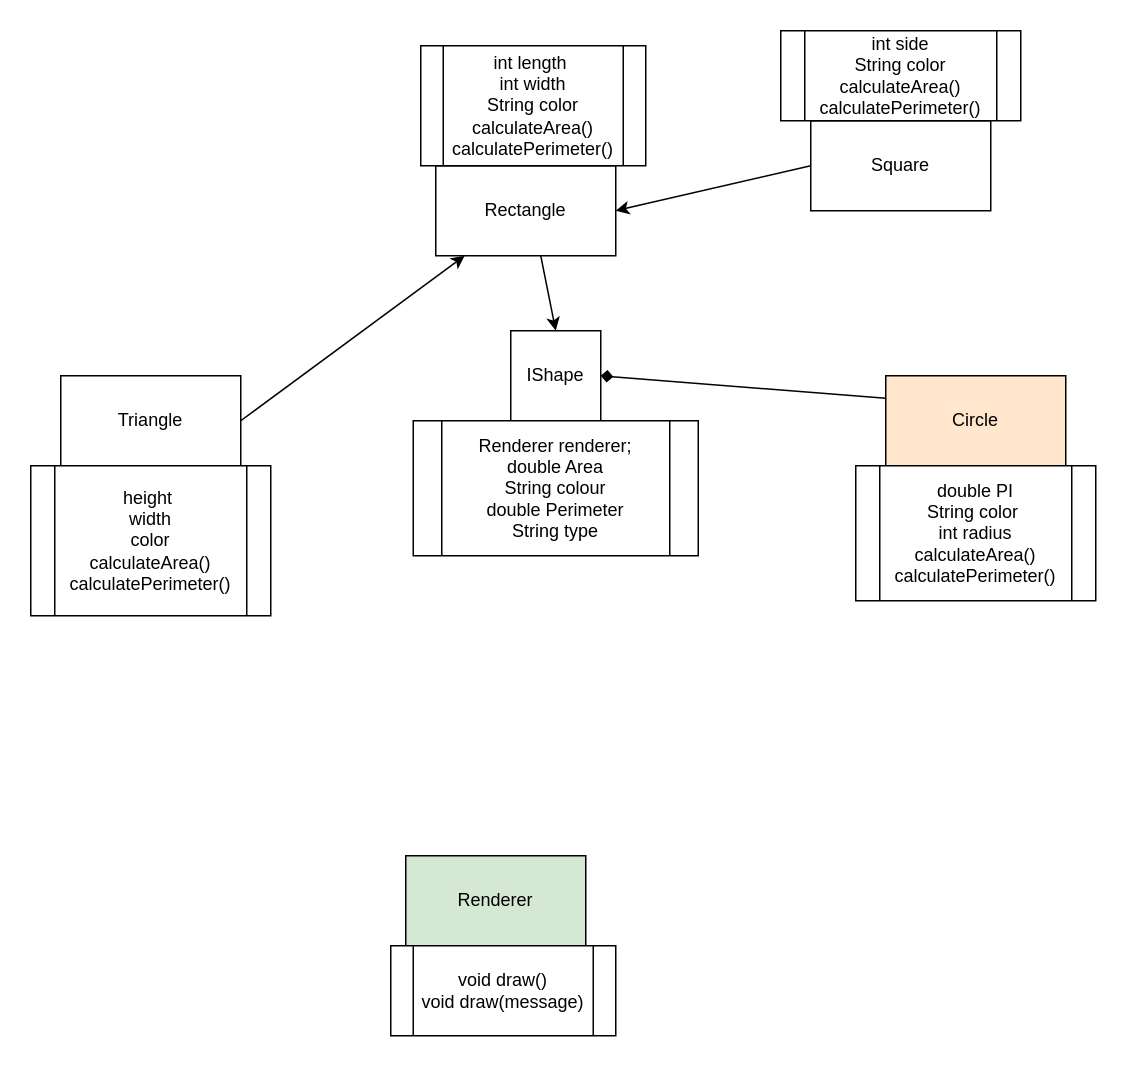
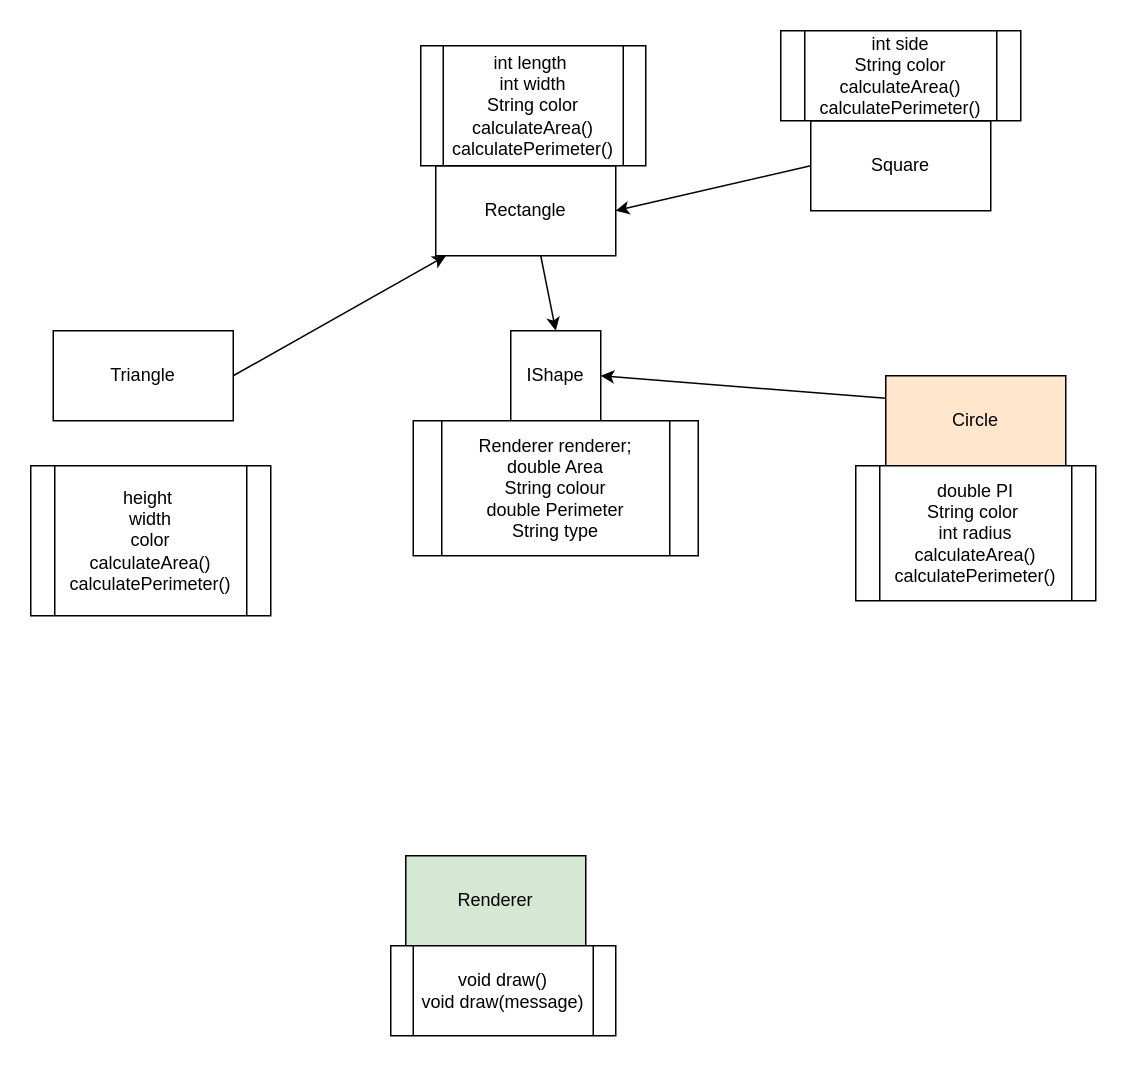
(613, 377) -> (612, 377)
(151, 421) -> (143, 376)
